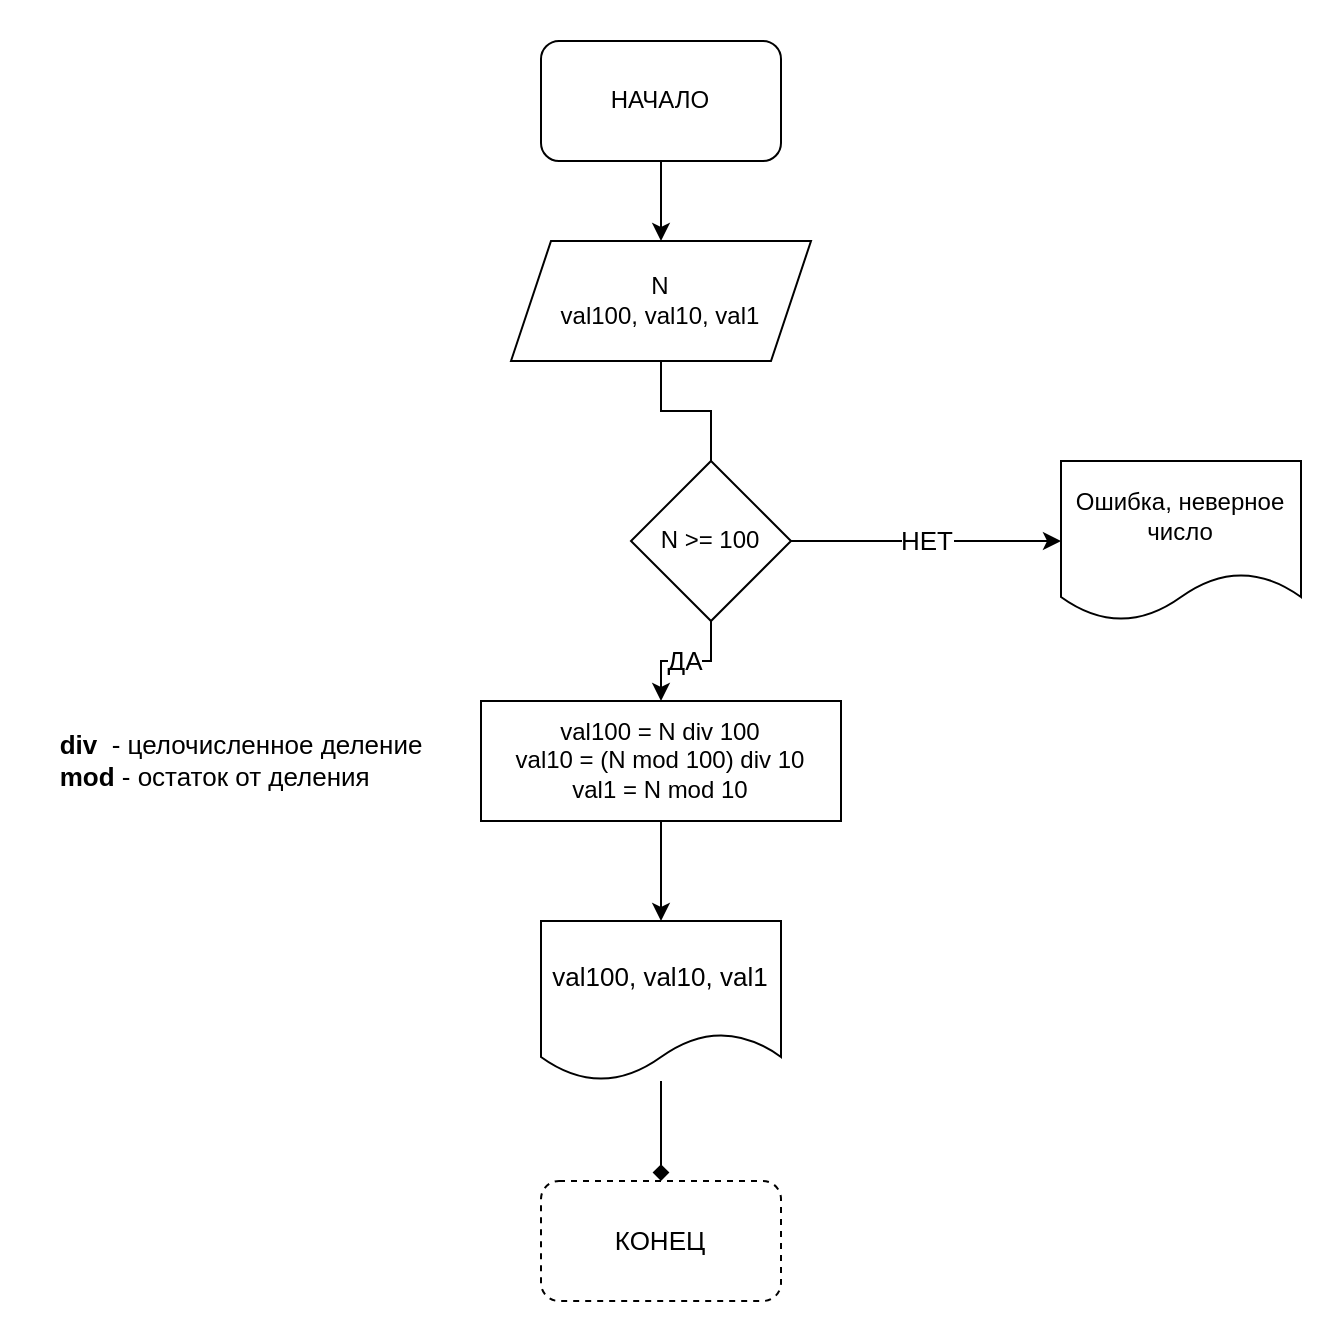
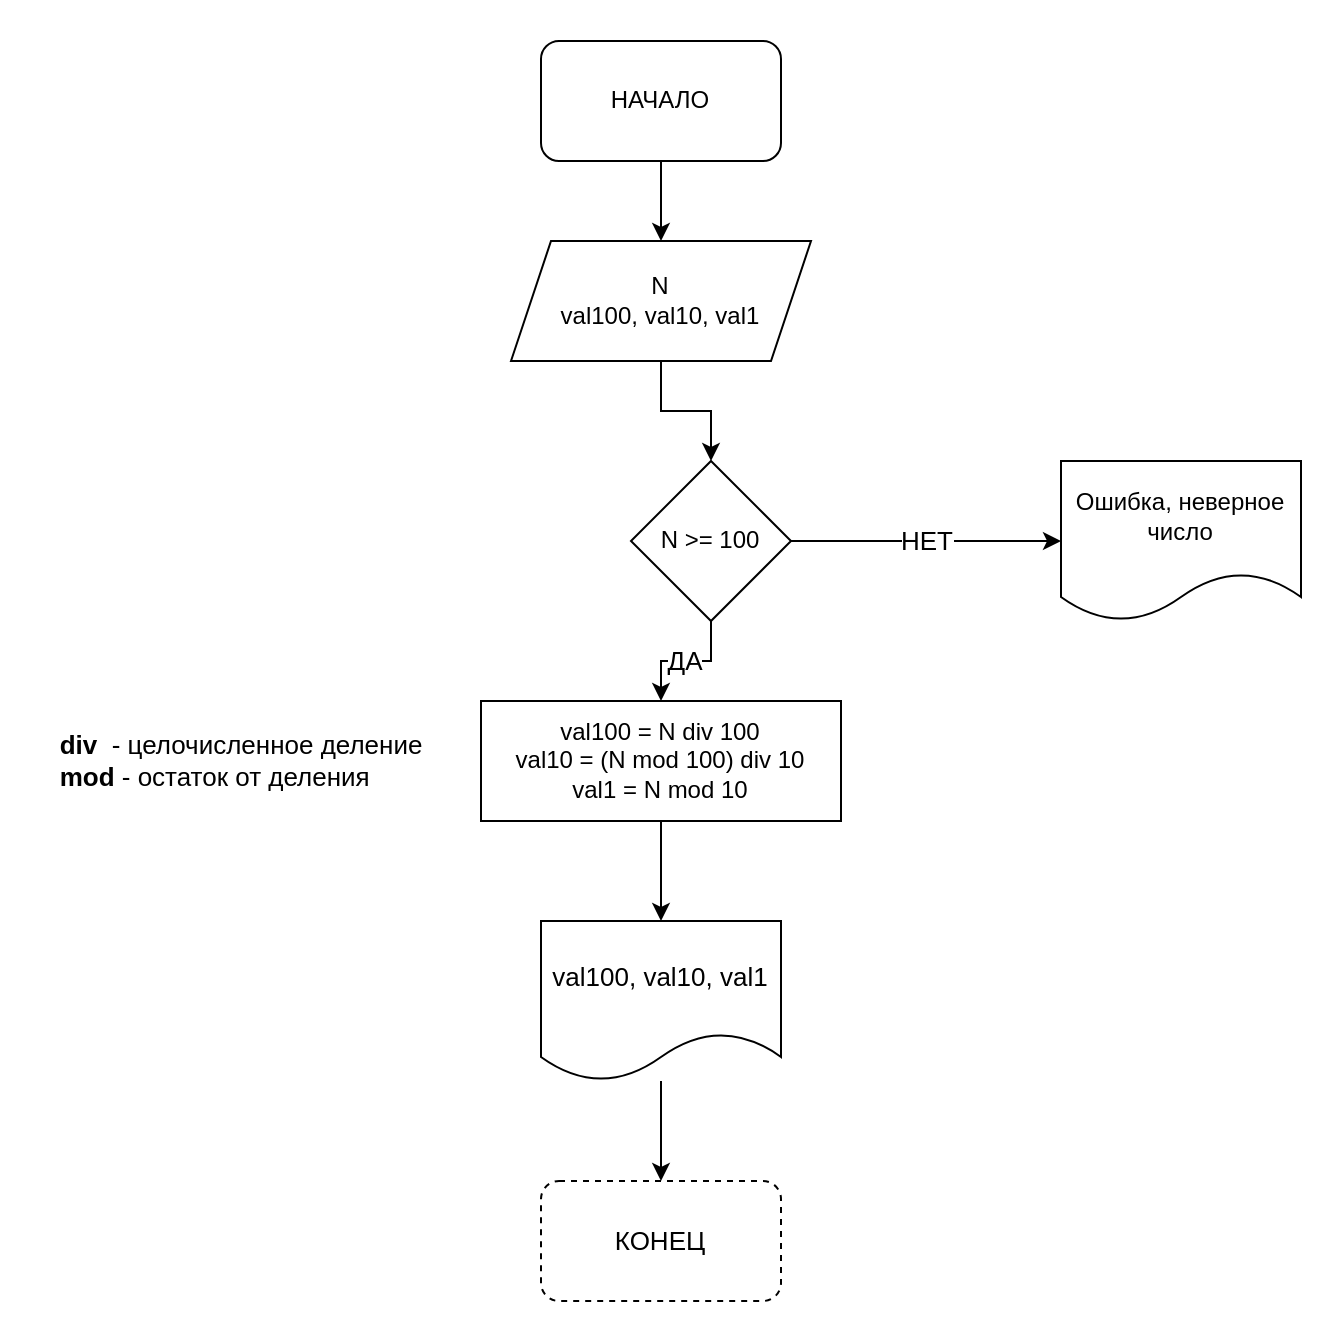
(711, 451) -> (711, 446)
(661, 1165) -> (661, 1166)
